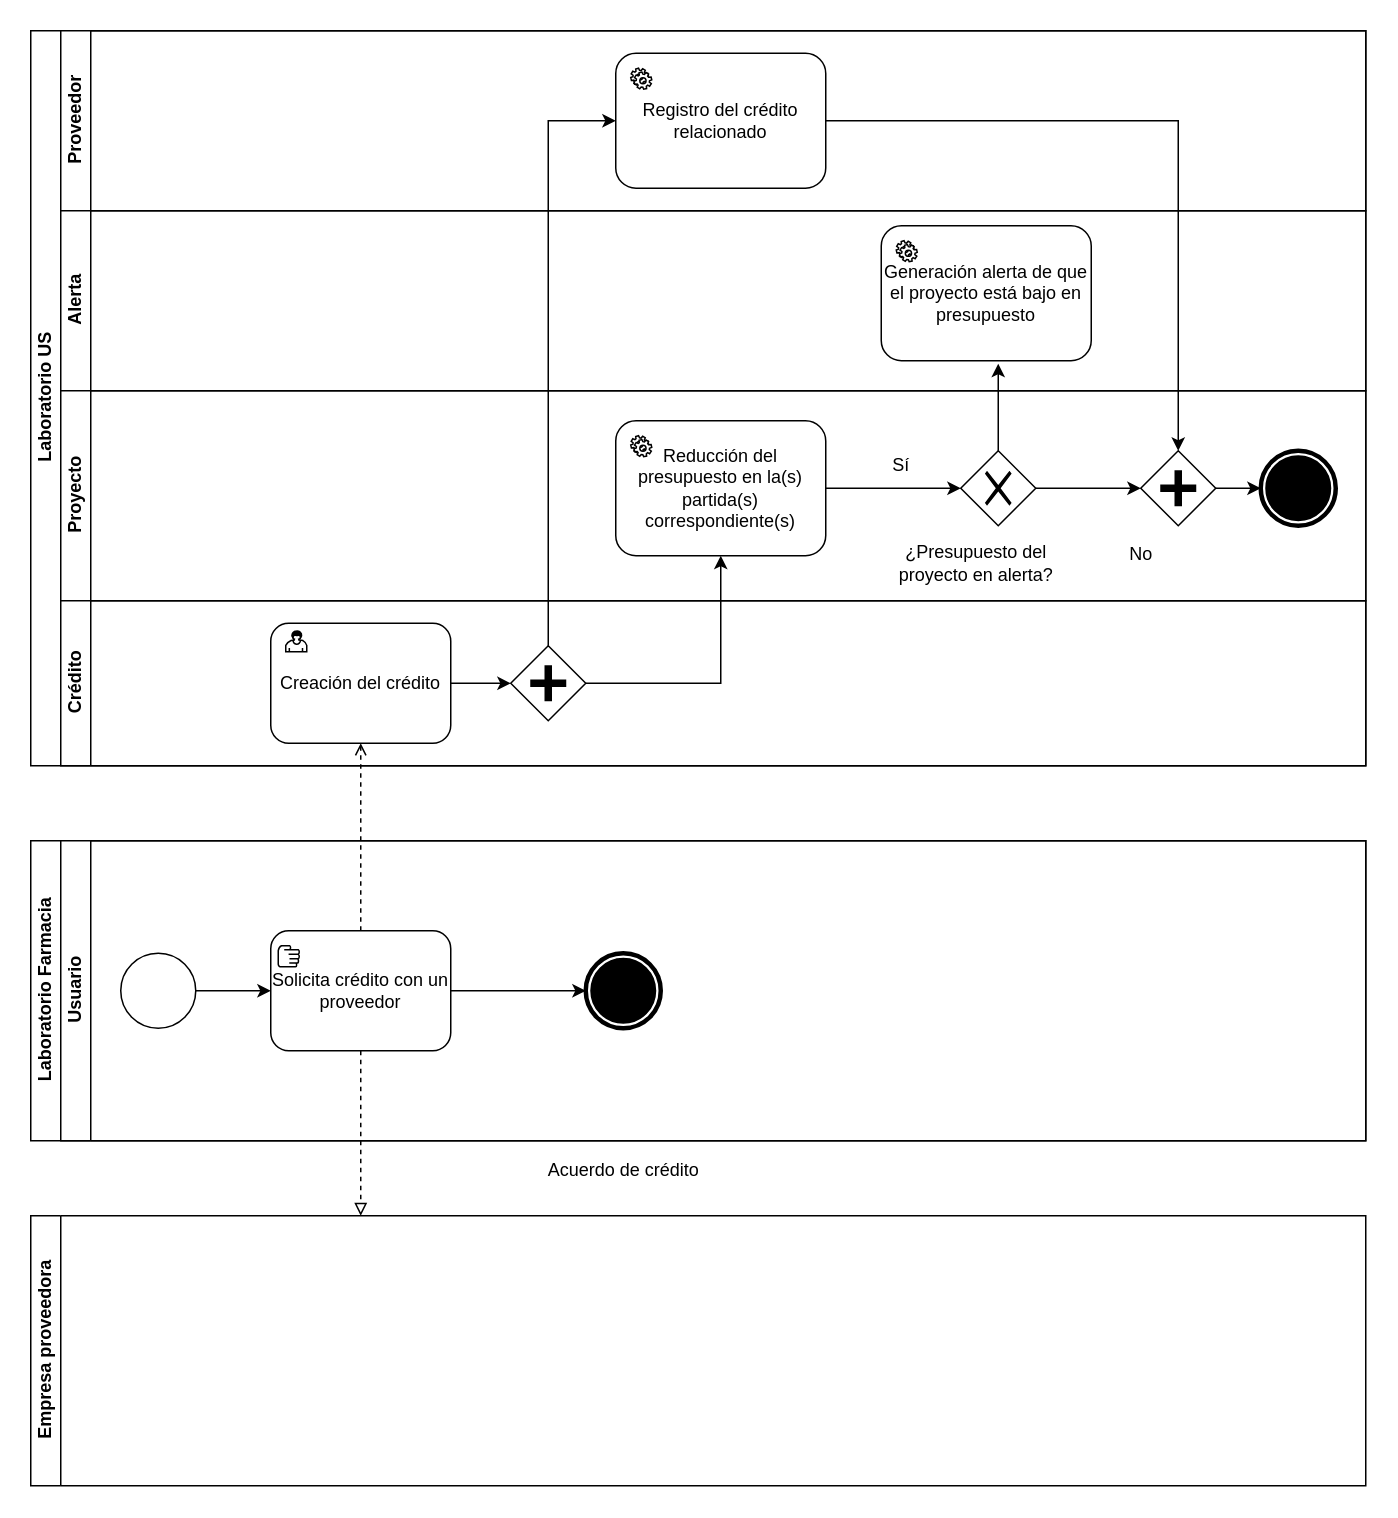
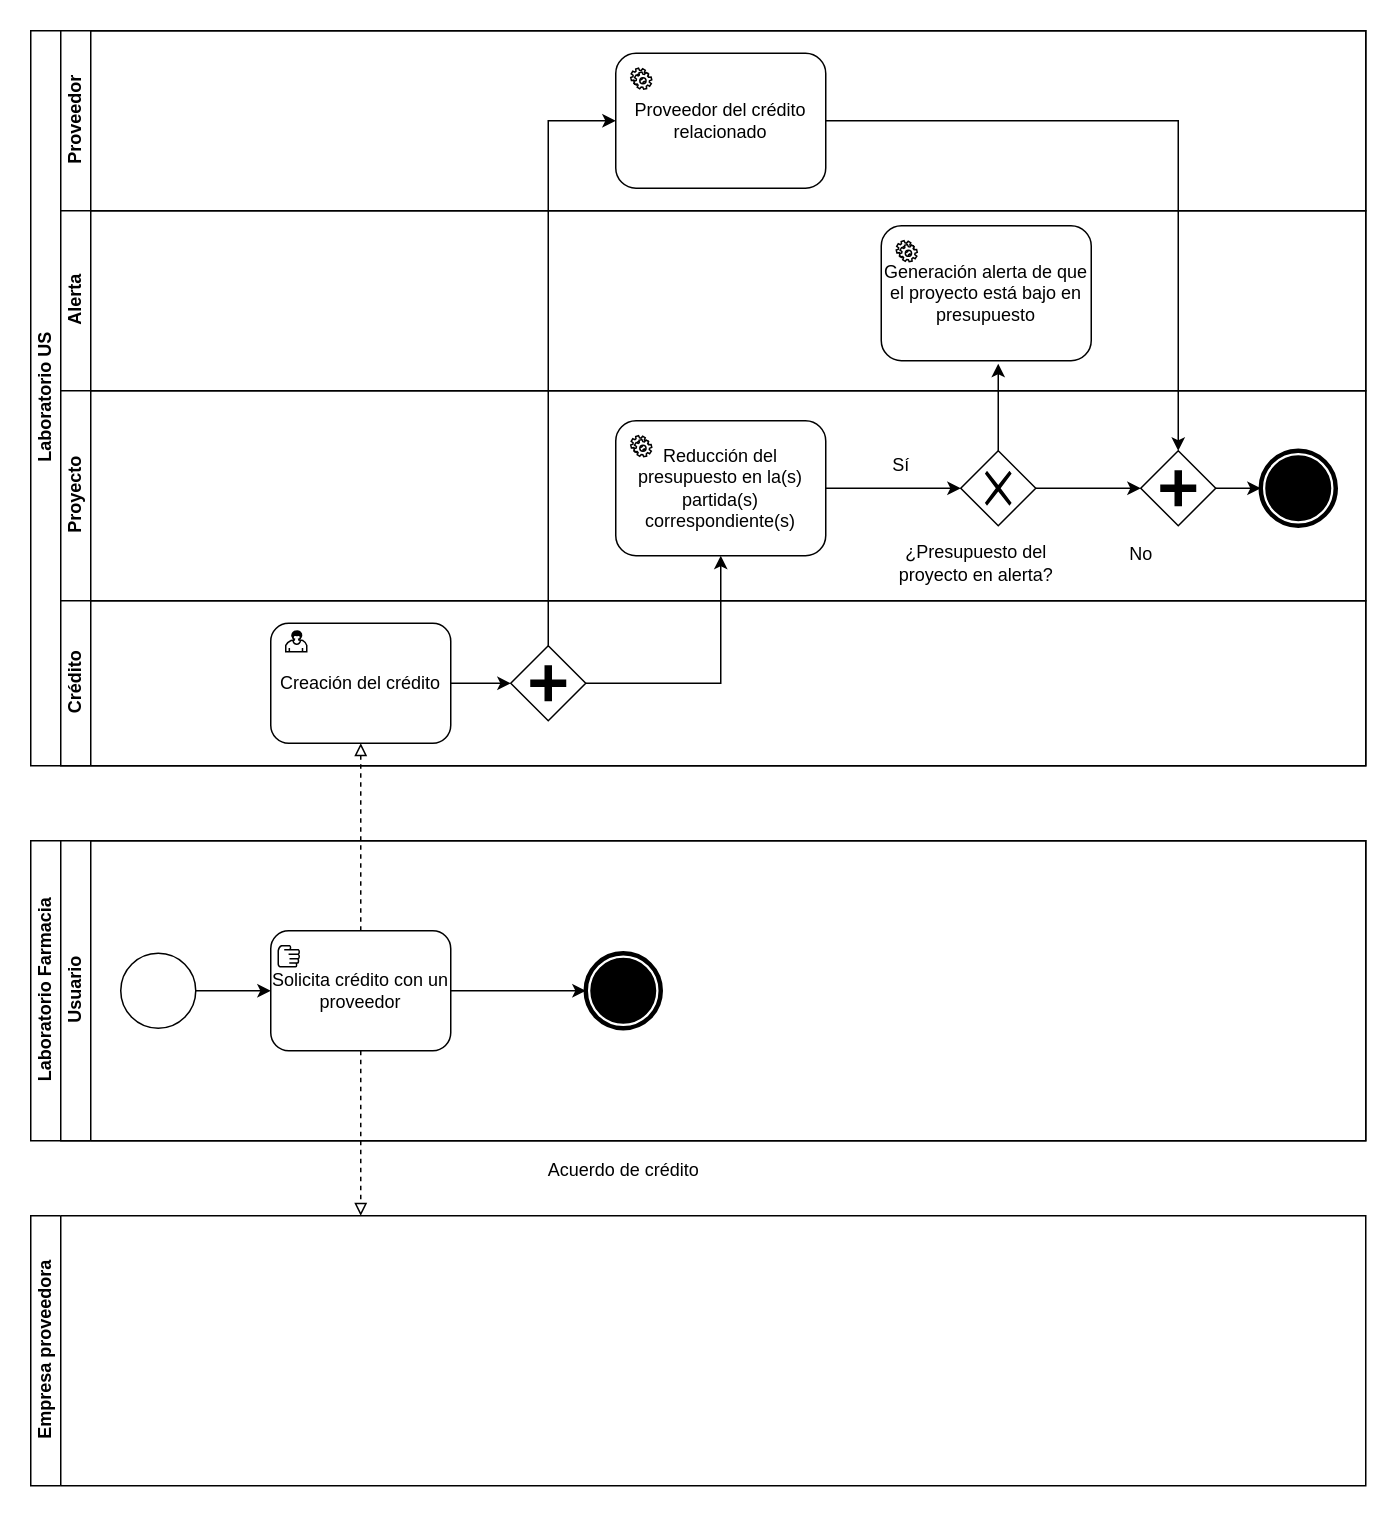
(721, 121) -> (721, 121)
(361, 752) -> (361, 756)
